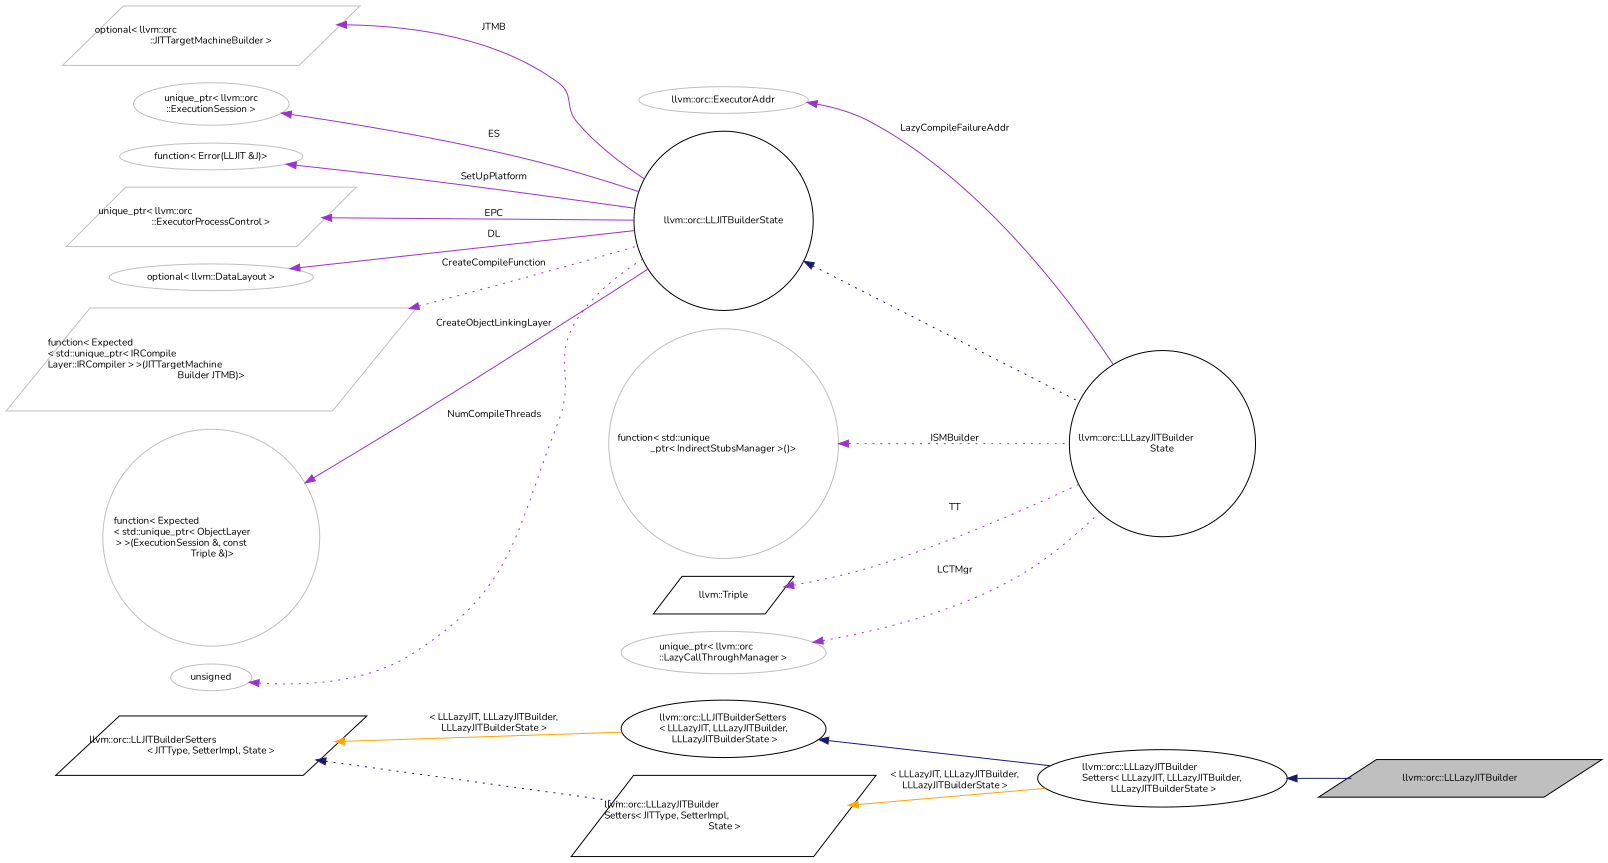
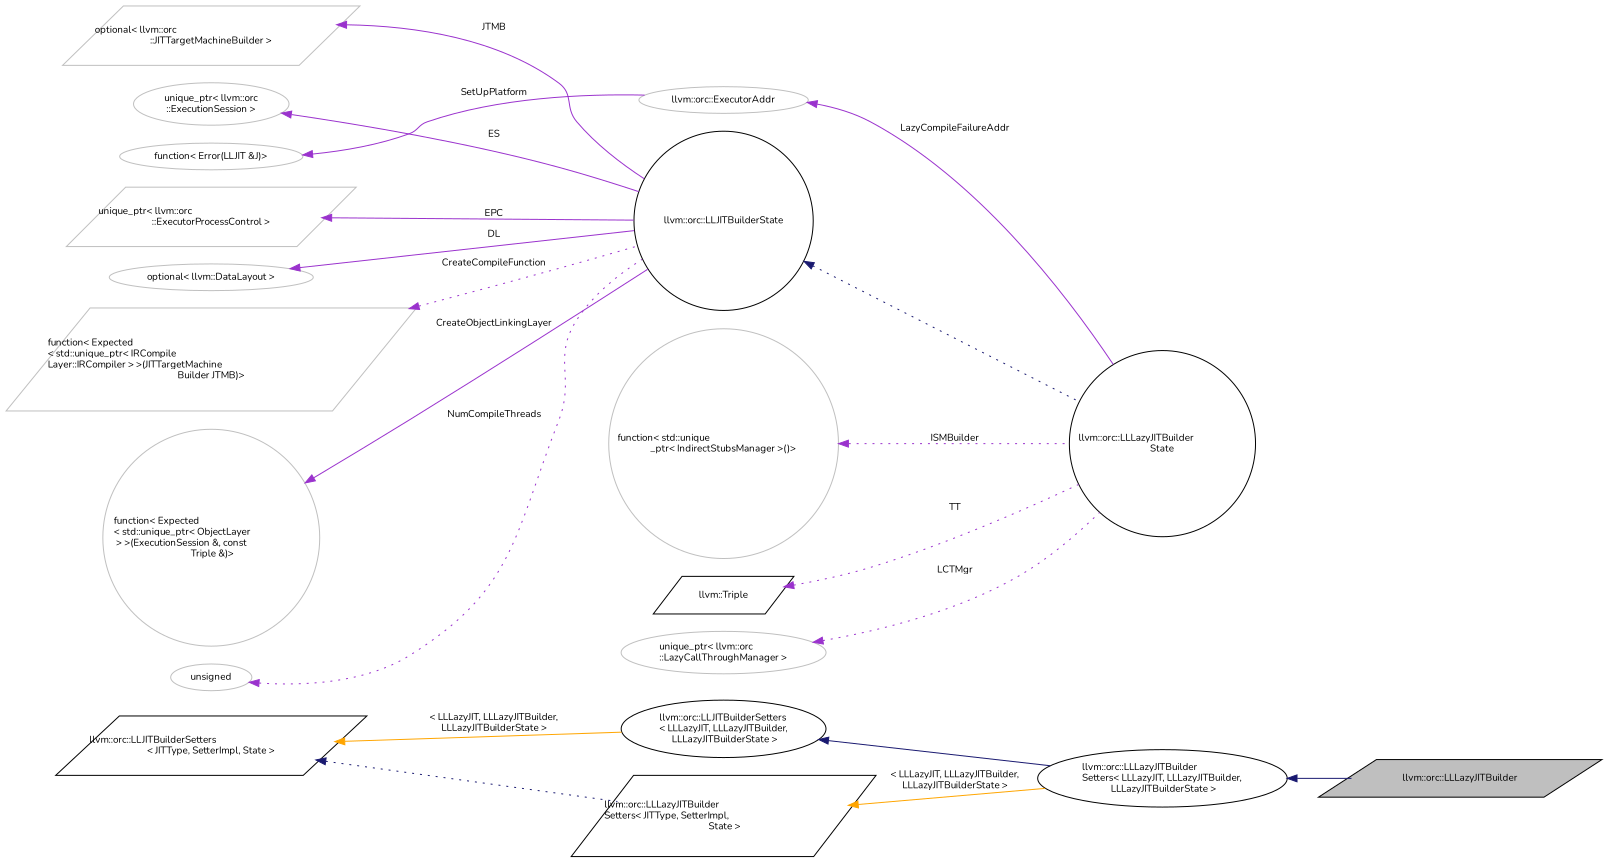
(466, 185) -> (475, 109)
